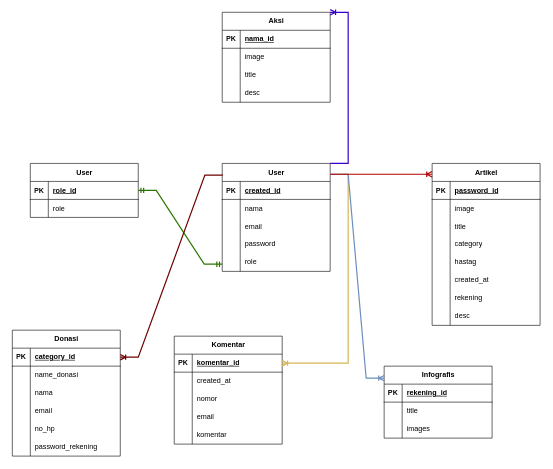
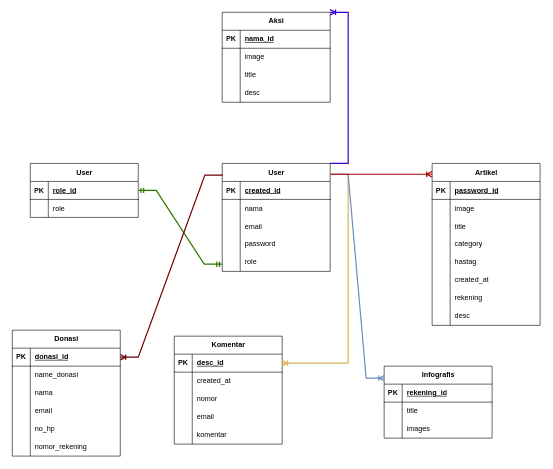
(56, 357) -> (51, 357)
(218, 363) -> (210, 363)
(68, 447) -> (62, 447)
